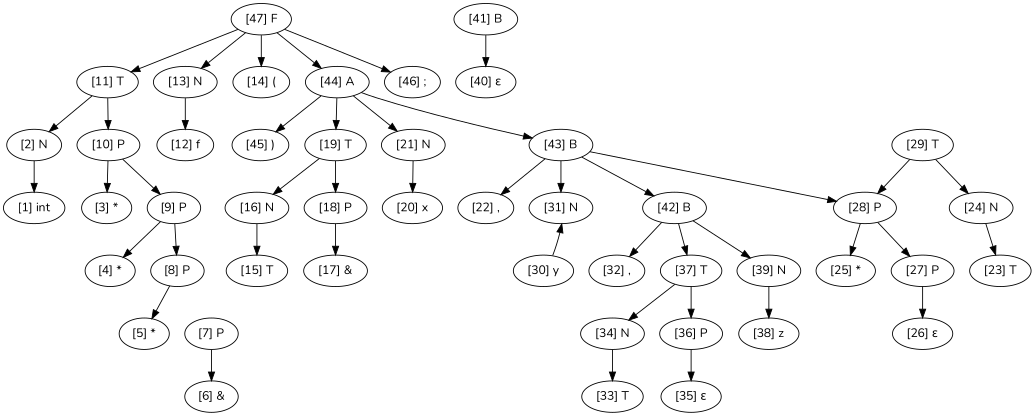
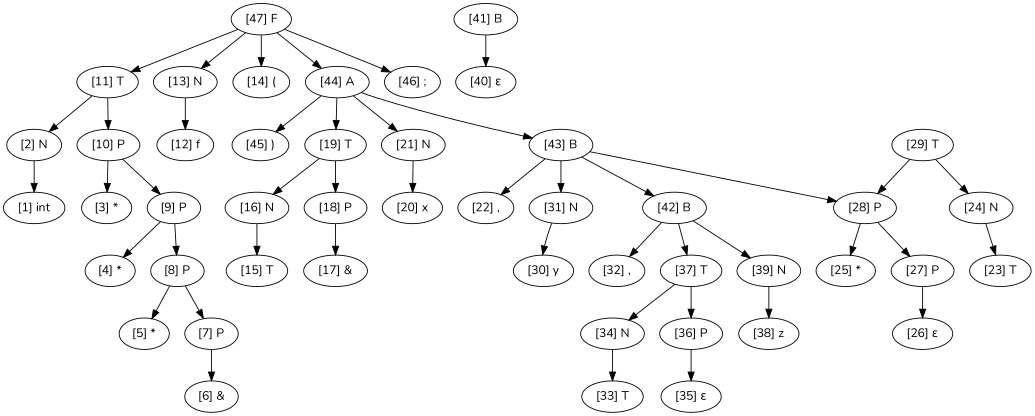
(557, 244) -> (548, 235)
none -> (192, 298)
